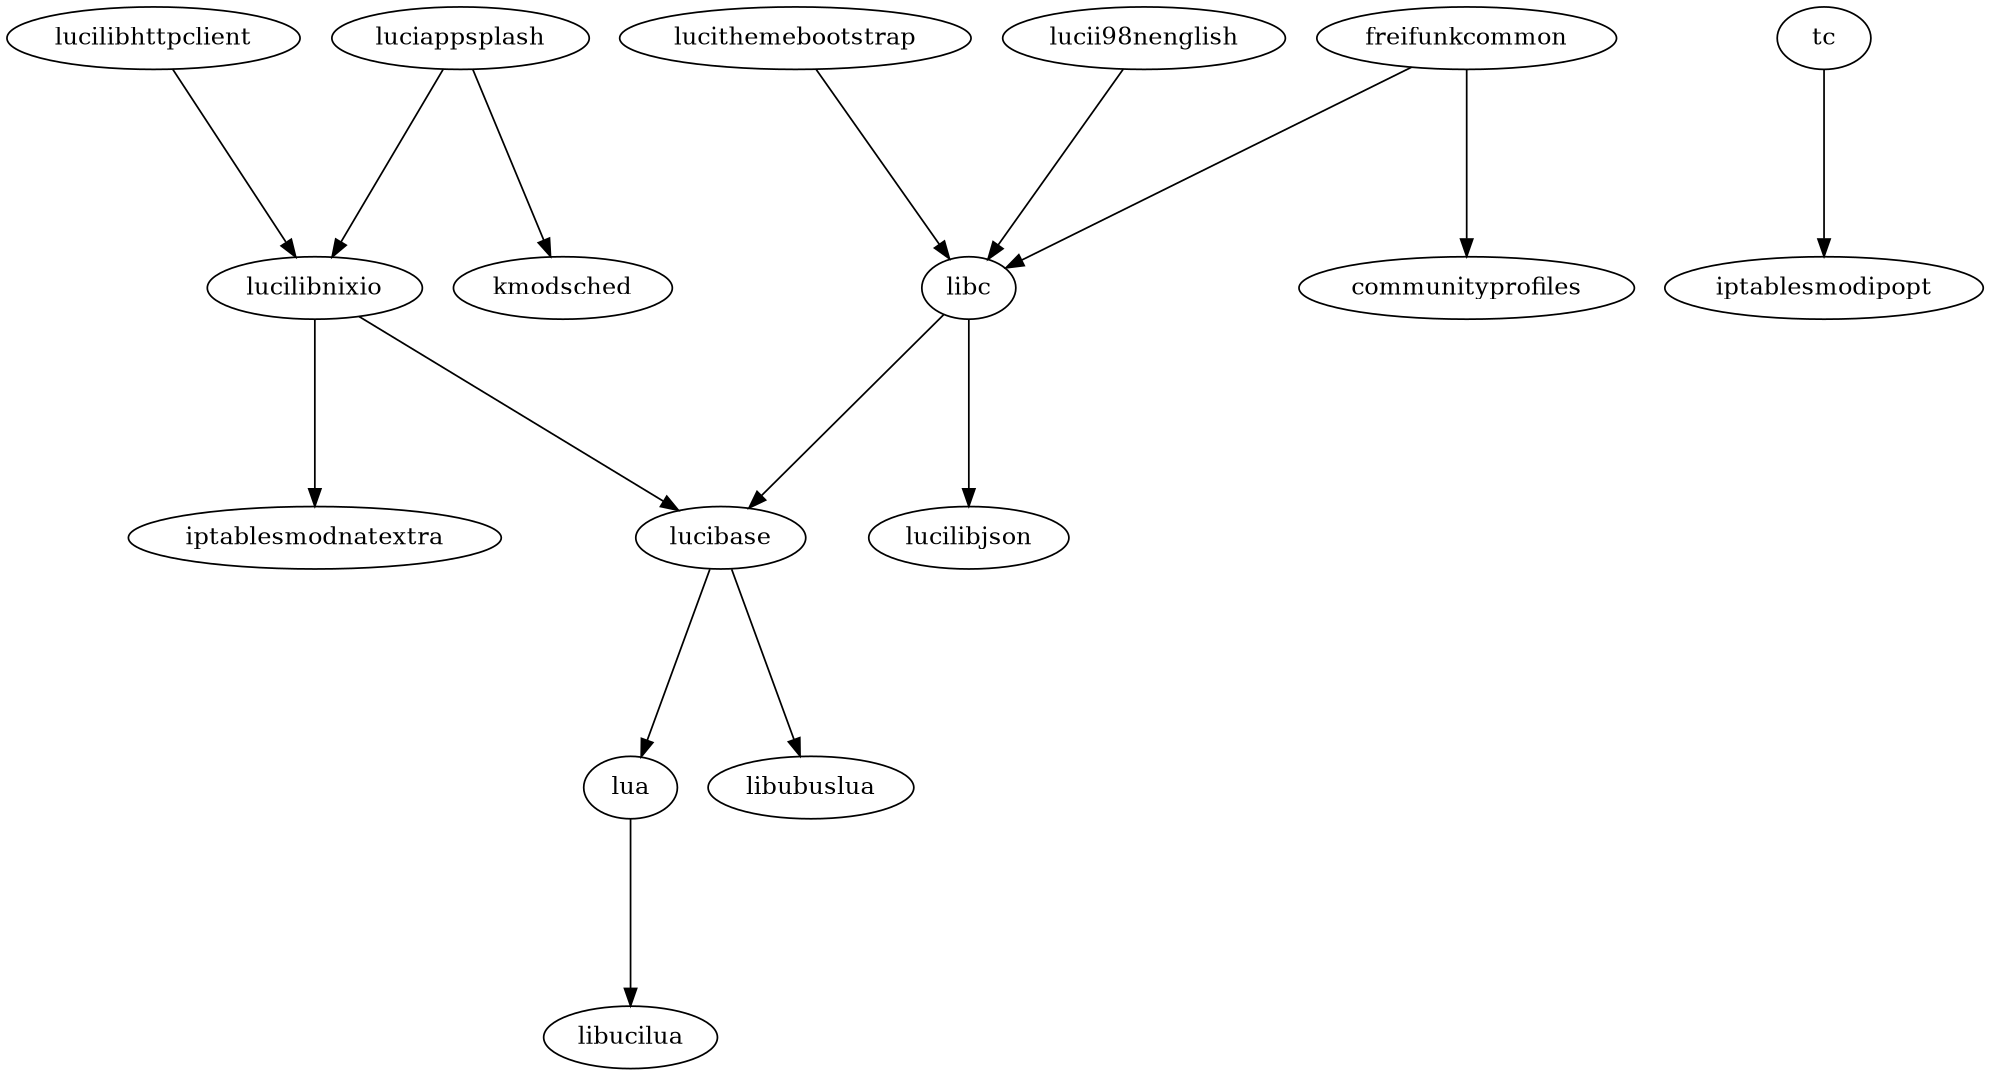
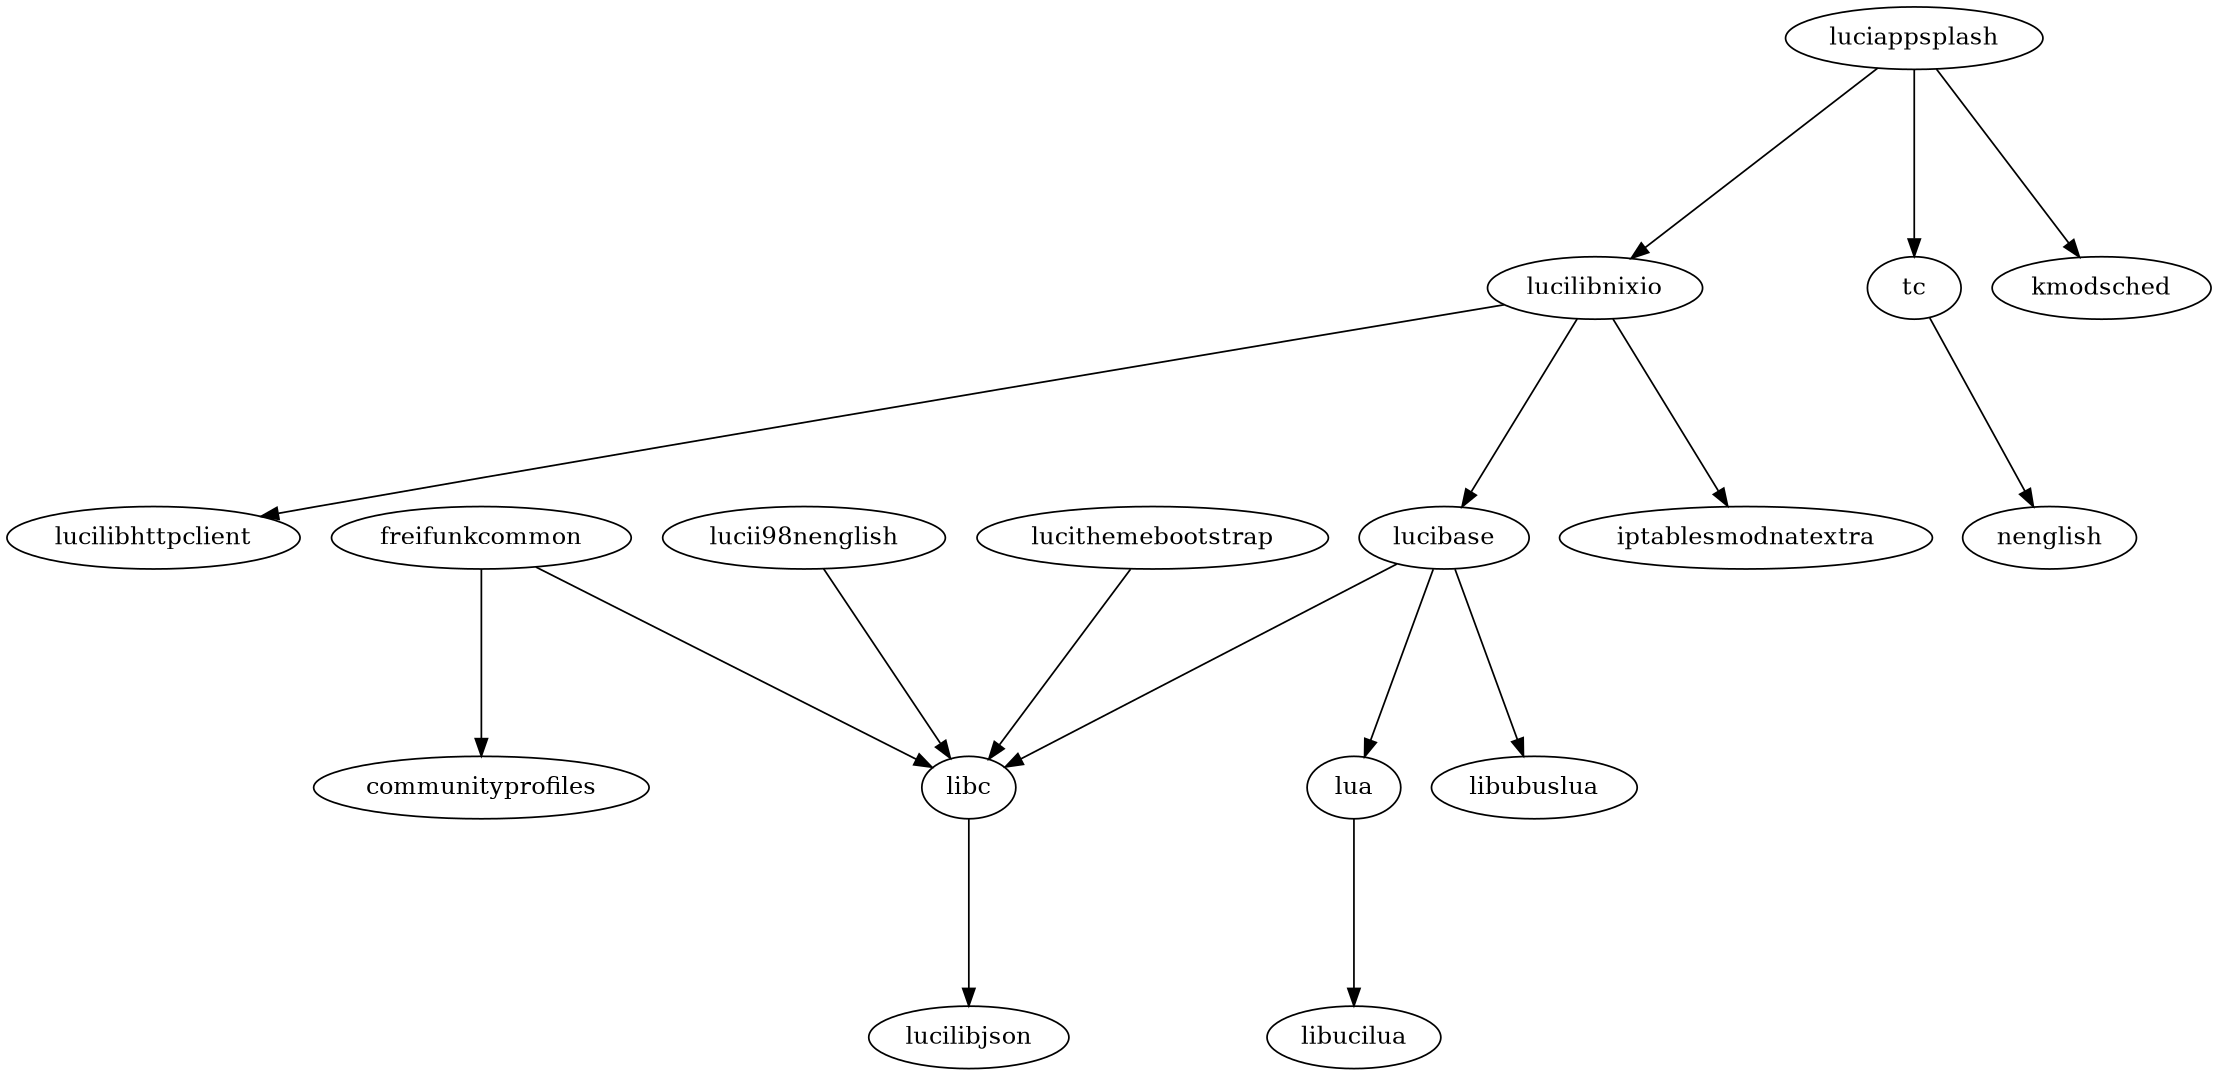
none -> (1914, 154)
(229, 156) -> (891, 408)
(1824, 288) -> (2050, 538)
(852, 405) -> (1209, 661)
